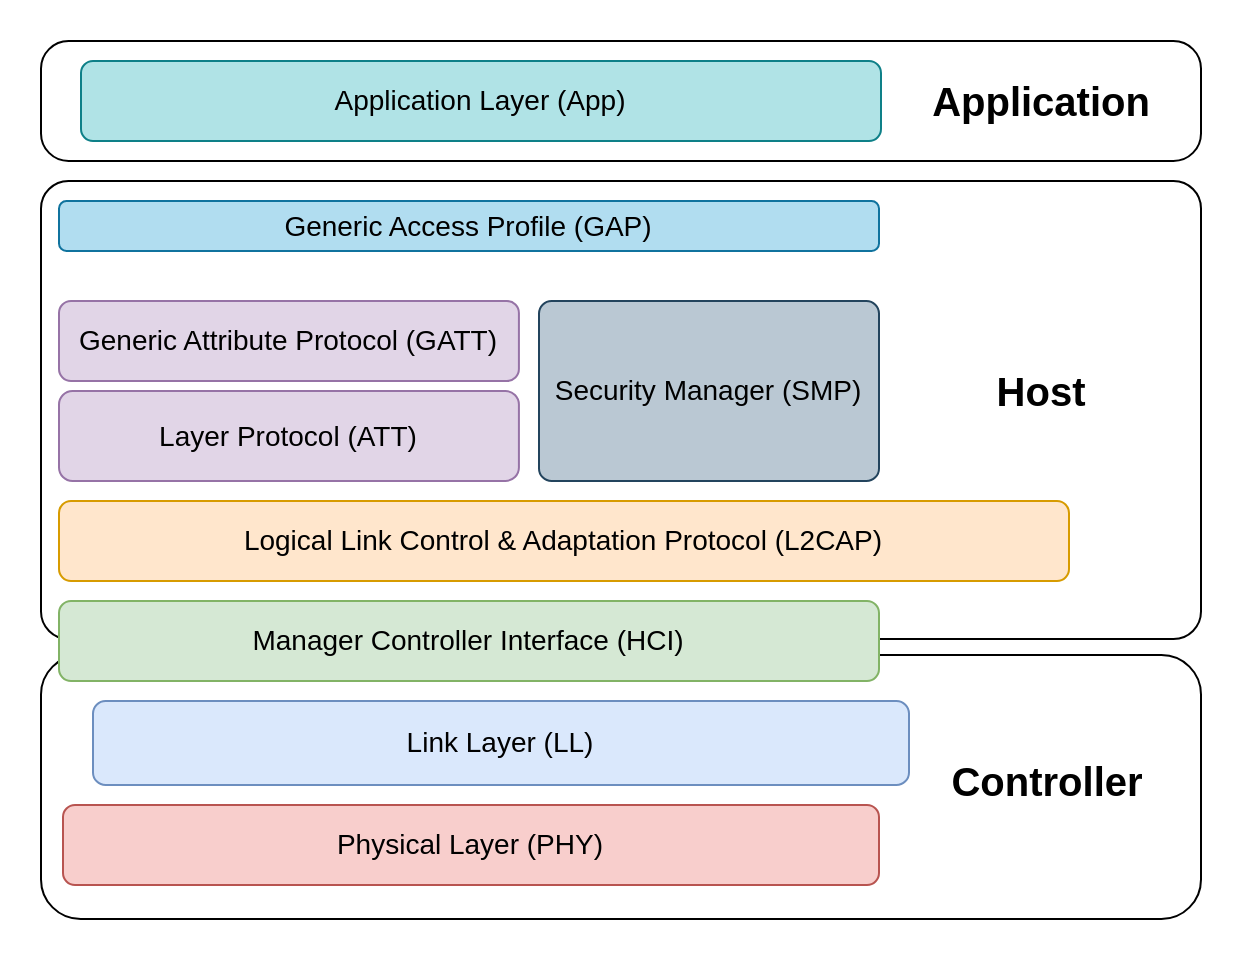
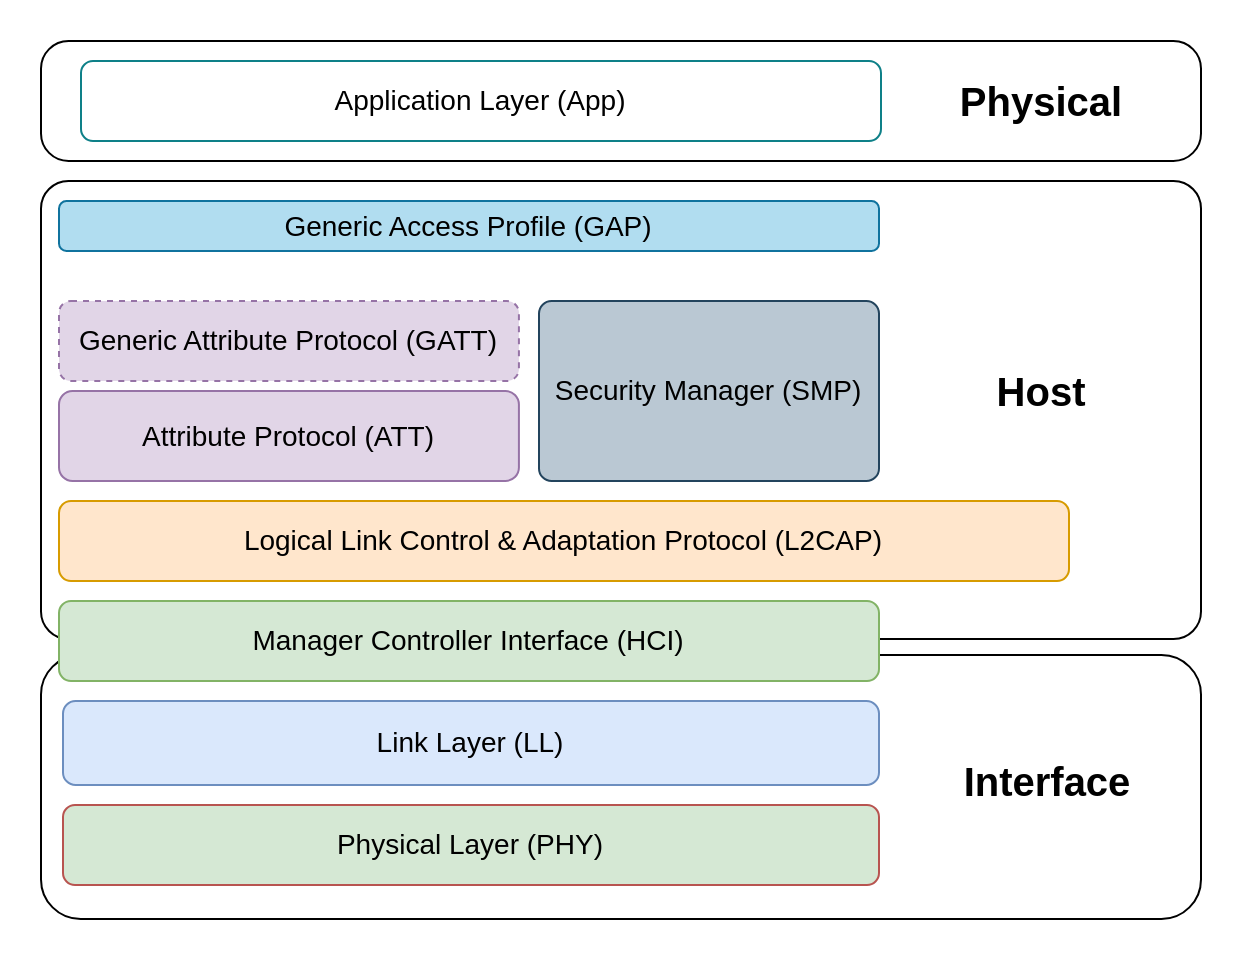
(481, 101) -> (481, 101)
(1042, 101) -> (1042, 101)
(289, 341) -> (289, 341)
(289, 437) -> (289, 437)
(501, 743) -> (471, 743)
(1048, 781) -> (1048, 781)
(471, 845) -> (471, 845)
